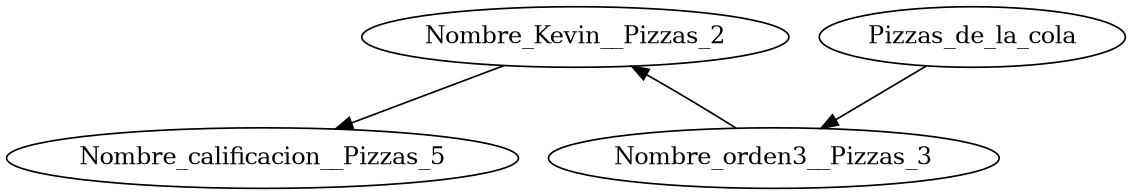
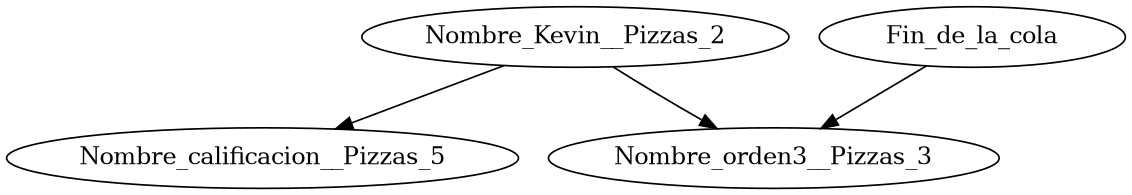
(972, 37) -> (972, 37)
(692, 101) -> (657, 94)
